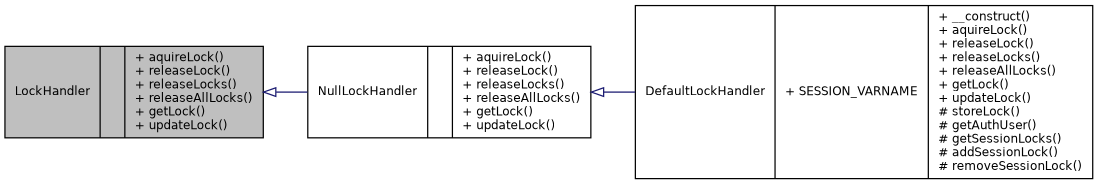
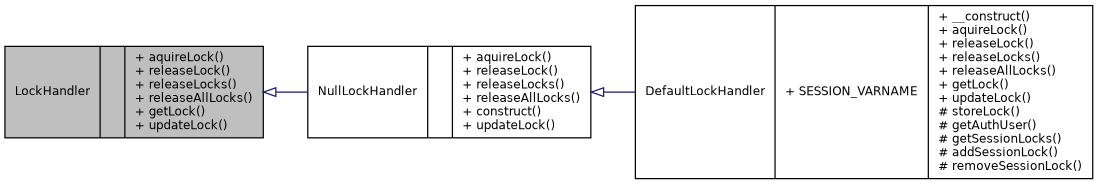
(498, 112) -> (502, 112)
